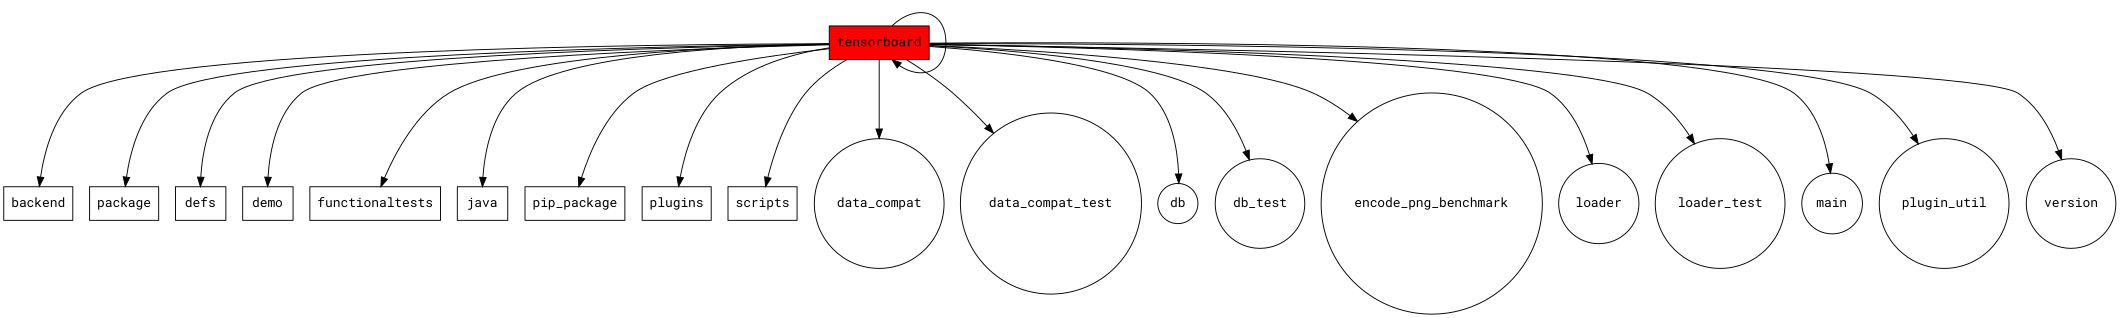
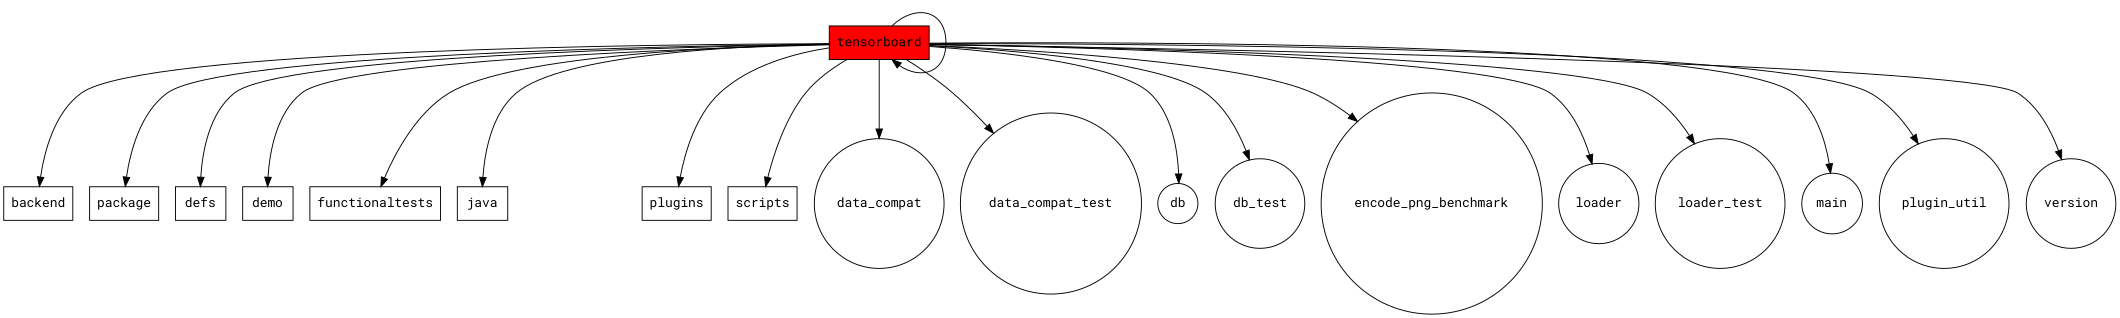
(575, 204) -> none
